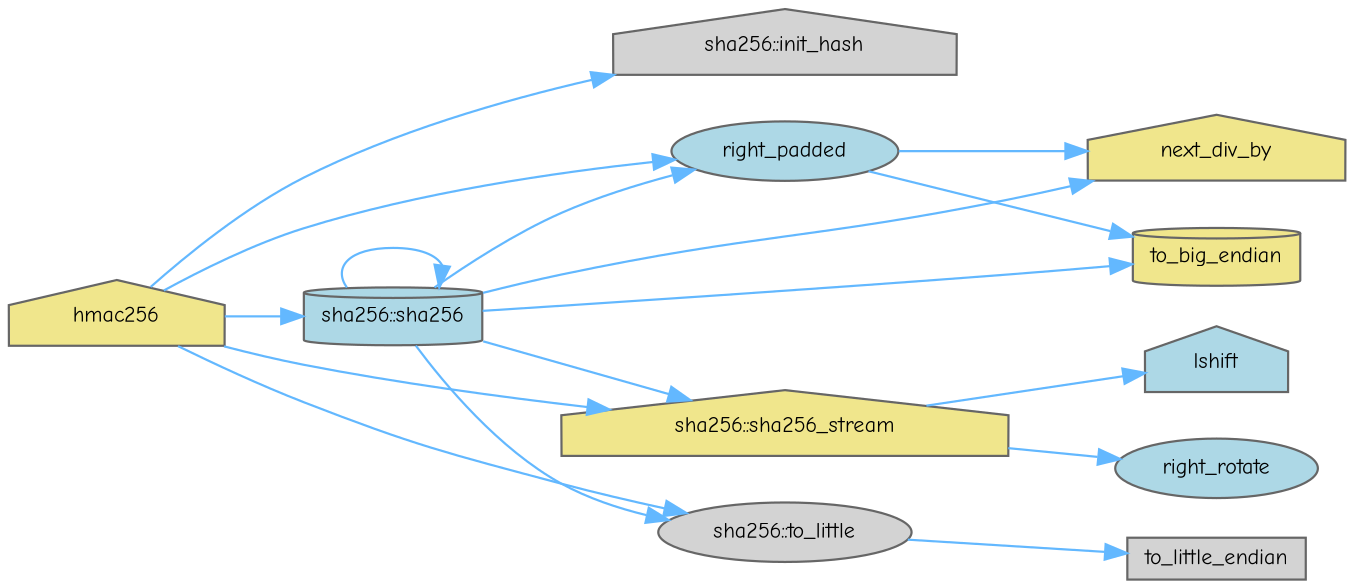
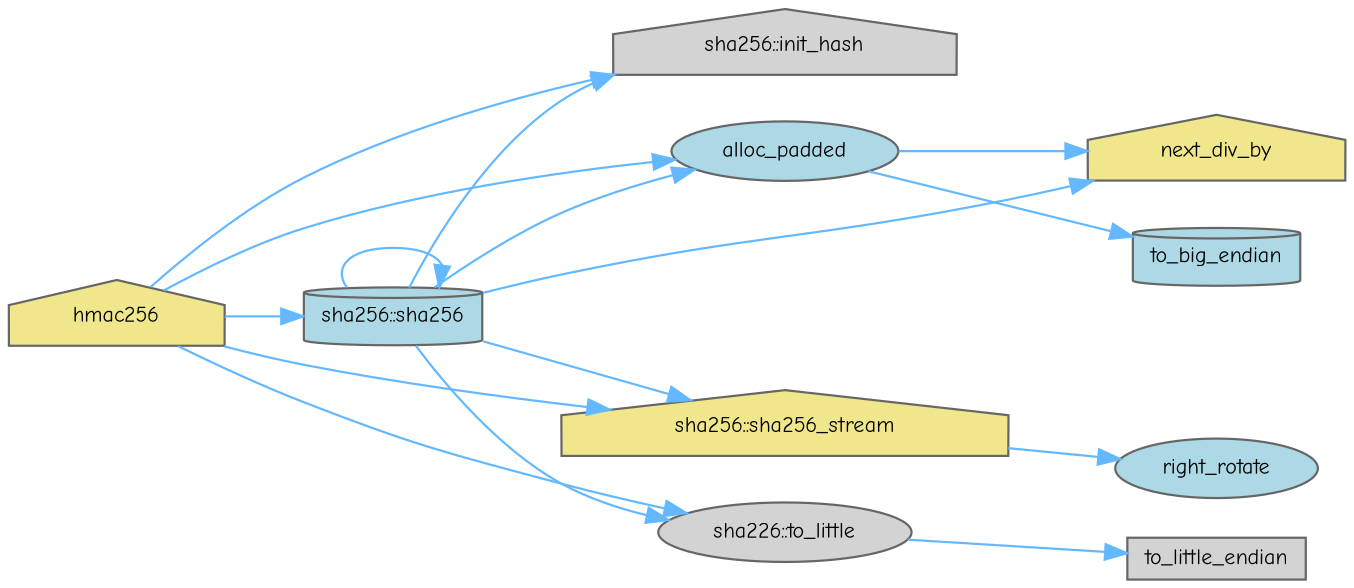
(785, 151) -> (785, 151)
(1217, 257) -> (1217, 257)
(796, 290) -> (486, 171)
(1217, 363) -> none
(785, 532) -> (785, 532)
